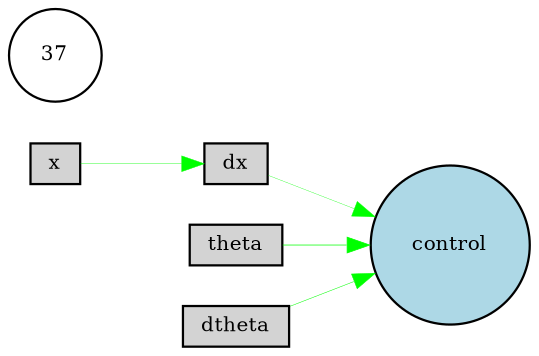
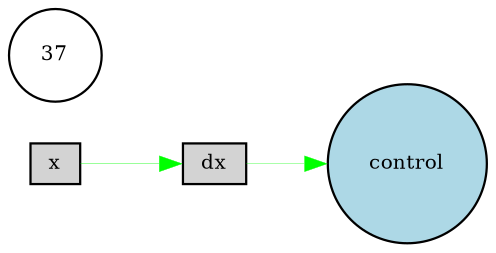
(236, 245) -> none
(236, 326) -> none
